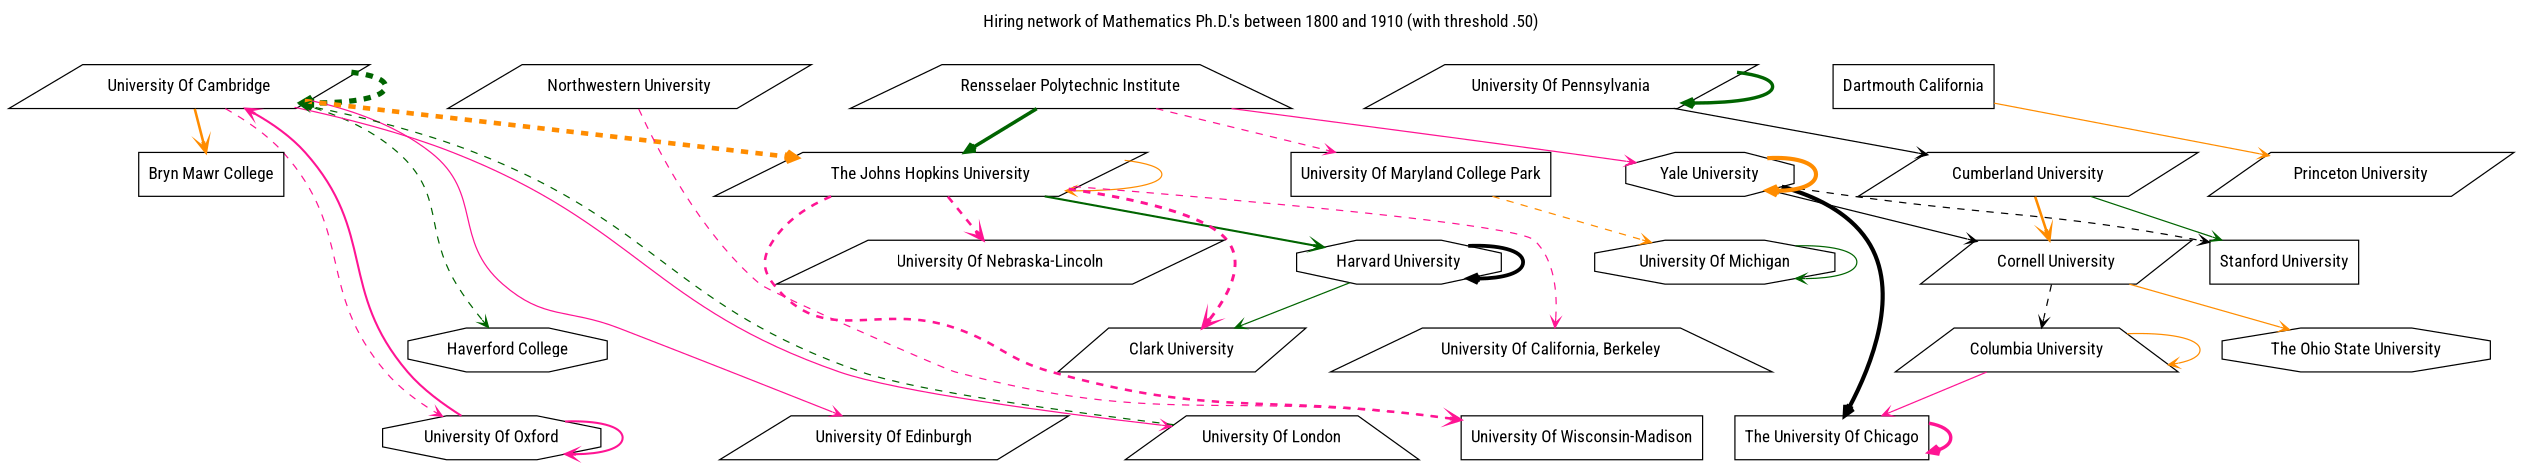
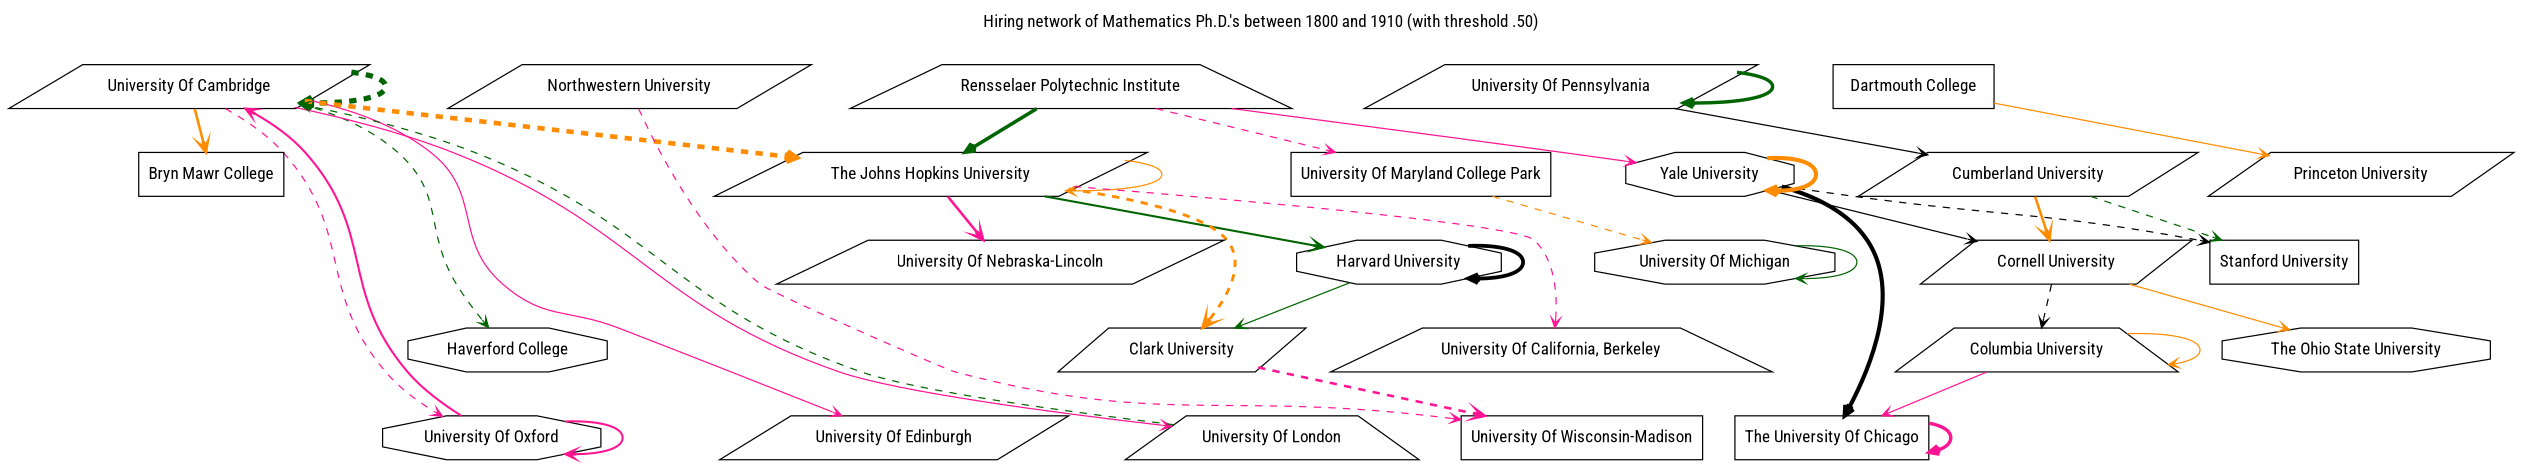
(1914, 87) -> (1914, 87)
(1176, 212) -> (1176, 212)
(962, 215) -> (962, 215)
(2151, 217) -> (2151, 217)
(1043, 369) -> (1366, 391)
